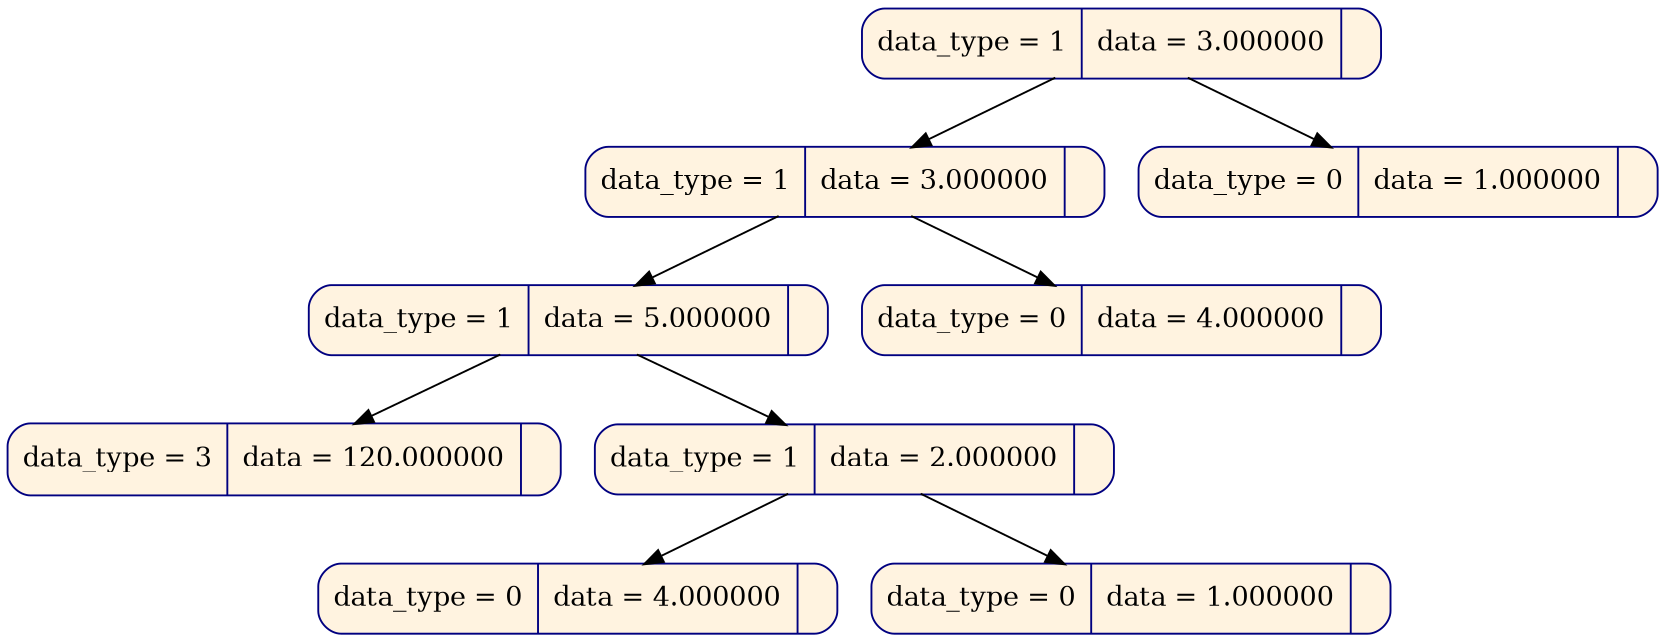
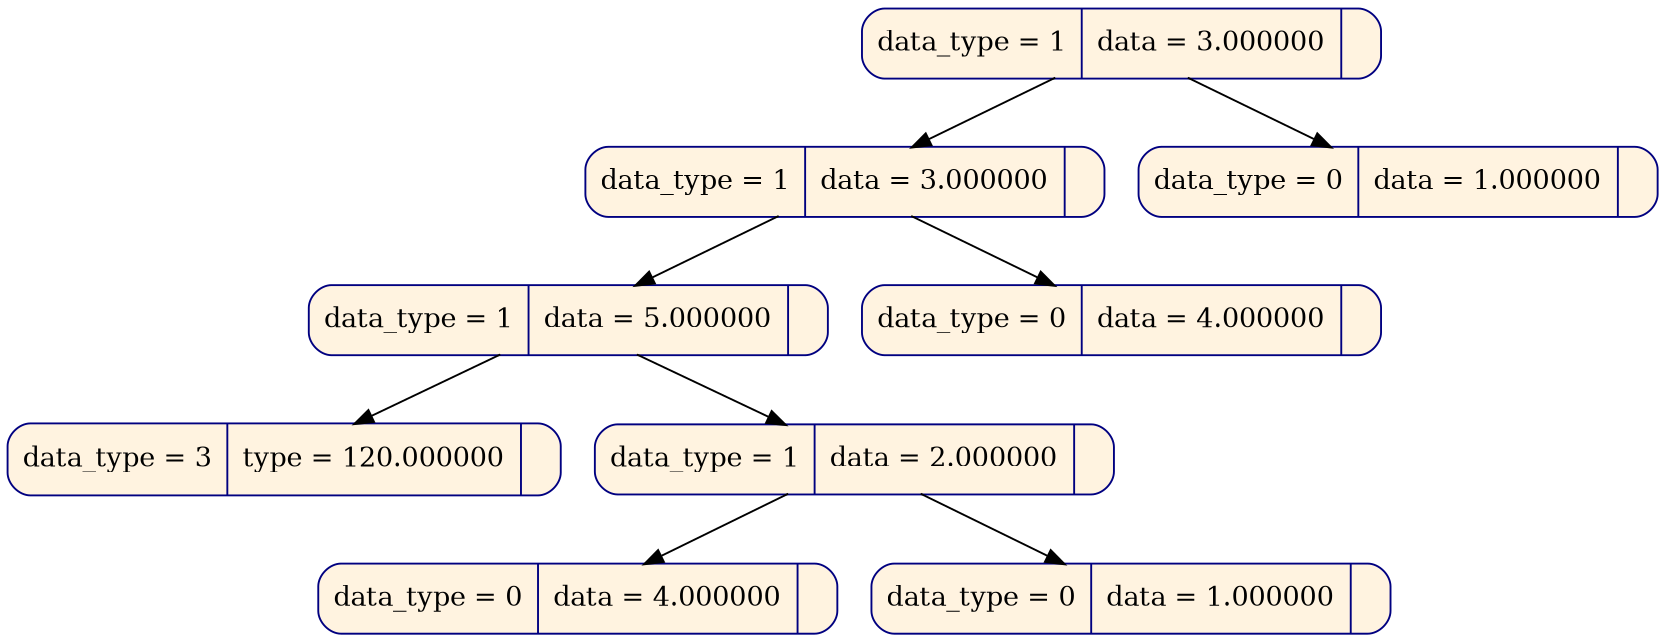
(374, 458) -> (374, 458)
